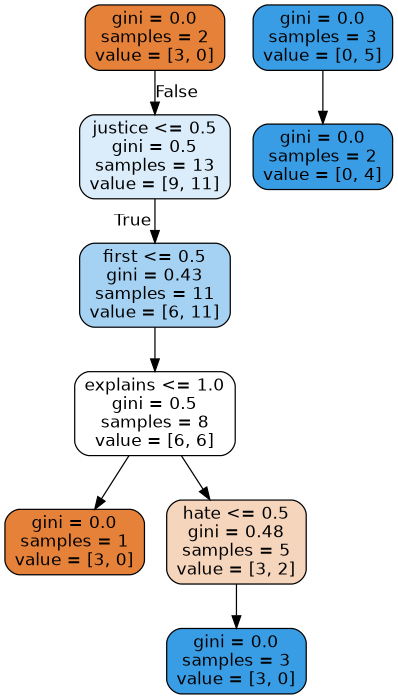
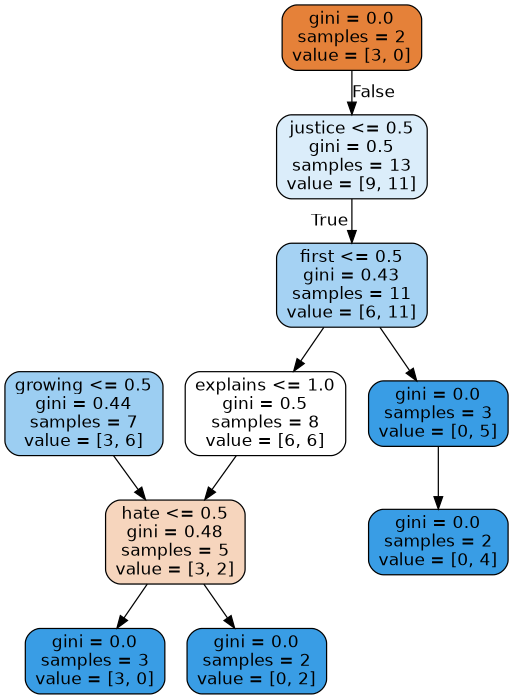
none -> (395, 349)
none -> (84, 414)
(75, 542) -> none
none -> (257, 661)
